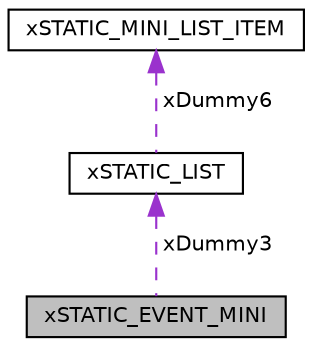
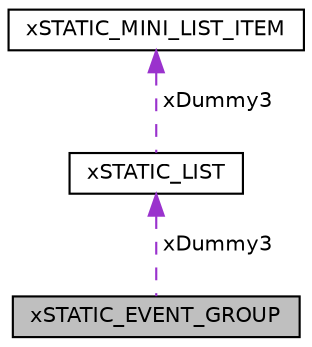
(215, 102) -> (215, 102)
(156, 317) -> (156, 317)
